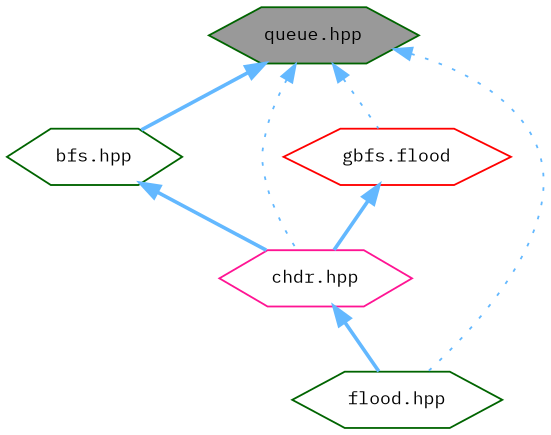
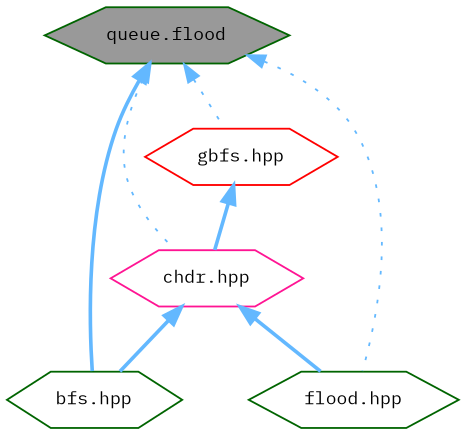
(314, 35) -> (167, 35)
(397, 157) -> (241, 157)
(212, 221) -> (144, 346)
